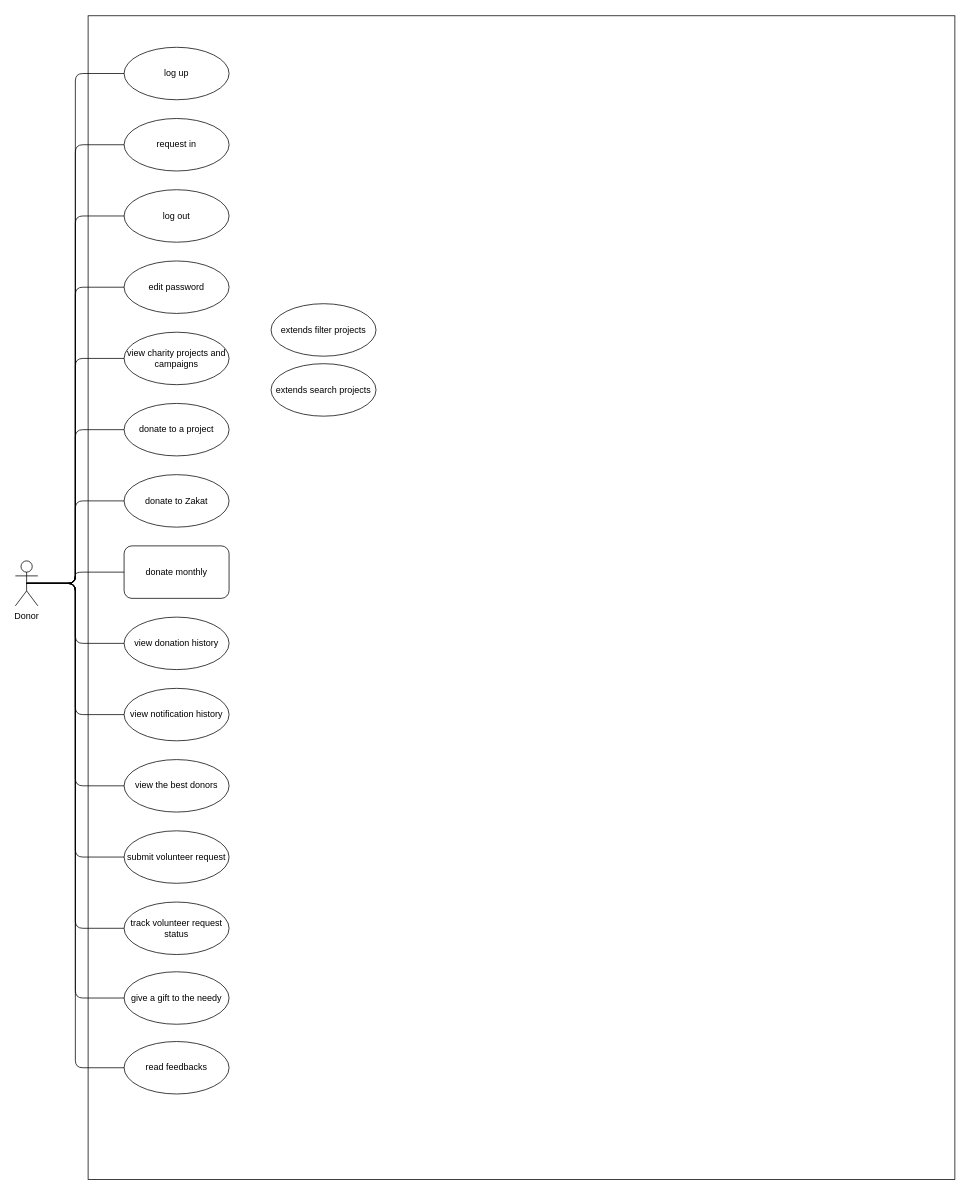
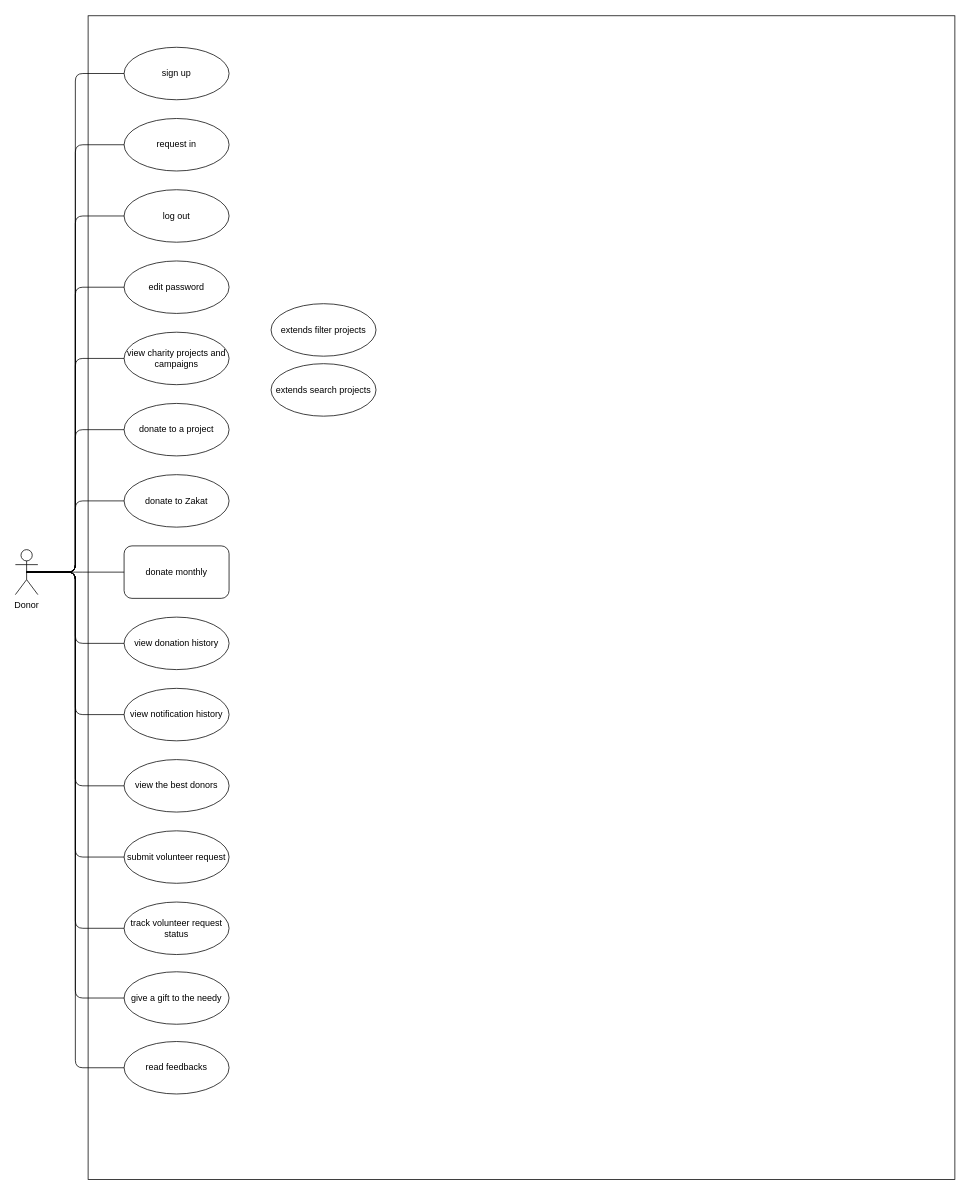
(177, 73) -> (177, 73)
(27, 583) -> (27, 572)
